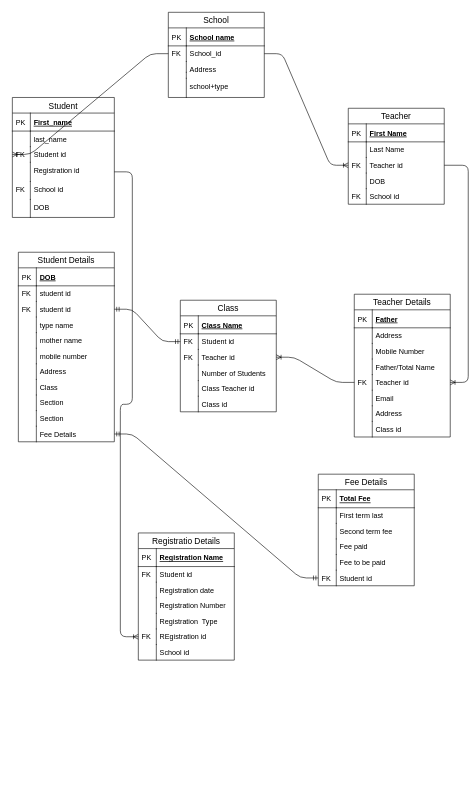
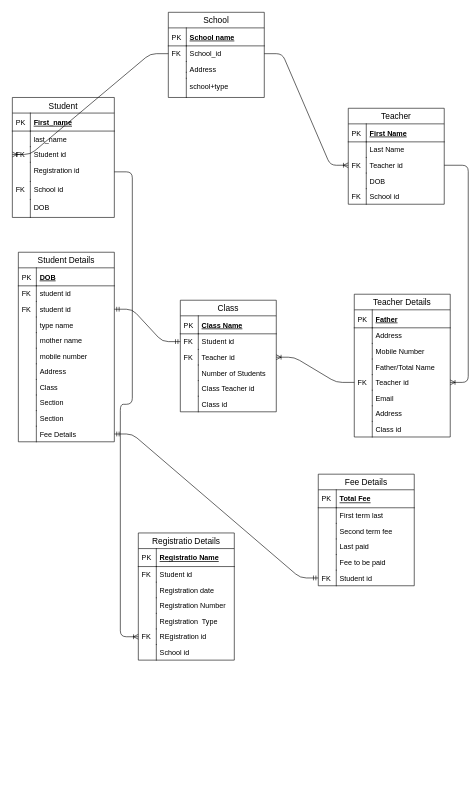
(354, 547) -> (356, 547)
(191, 558) -> (189, 558)
